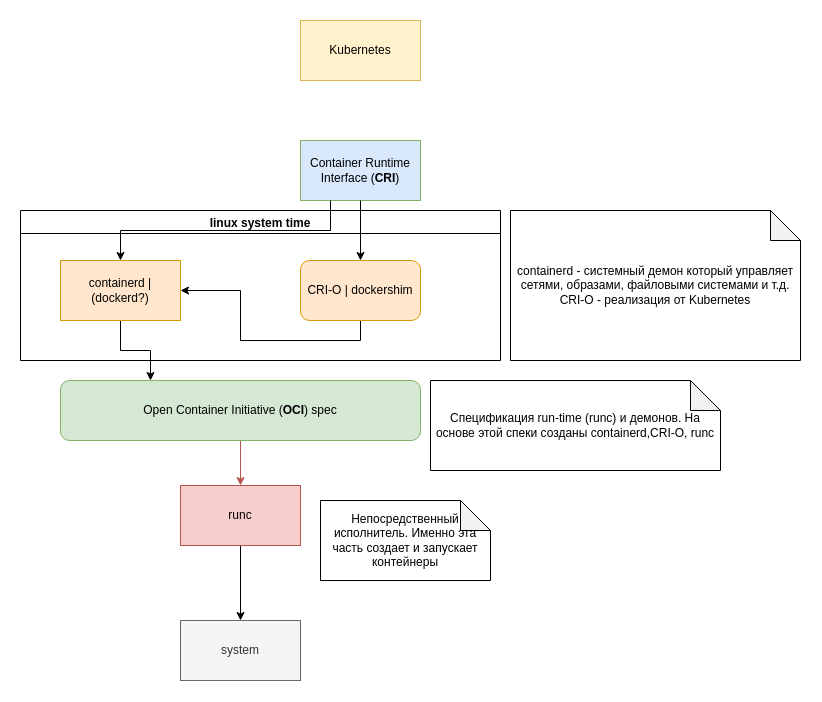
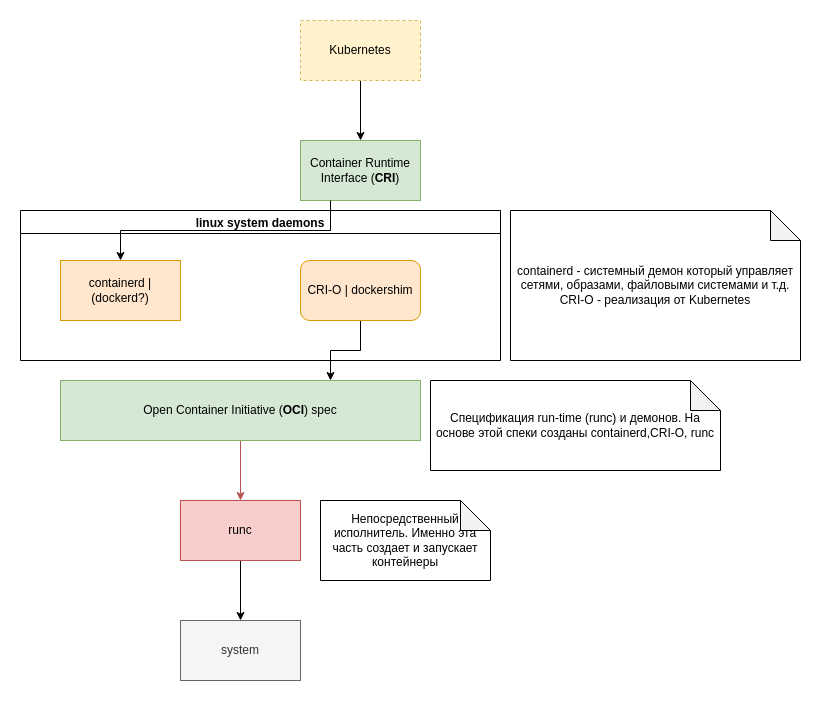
(361, 51) -> (361, 51)
none -> (361, 107)
(361, 171) -> (361, 171)
(260, 223) -> (260, 223)
(361, 227) -> none
(251, 341) -> (341, 351)
(132, 351) -> none
(241, 411) -> (241, 411)
(241, 516) -> (241, 531)
